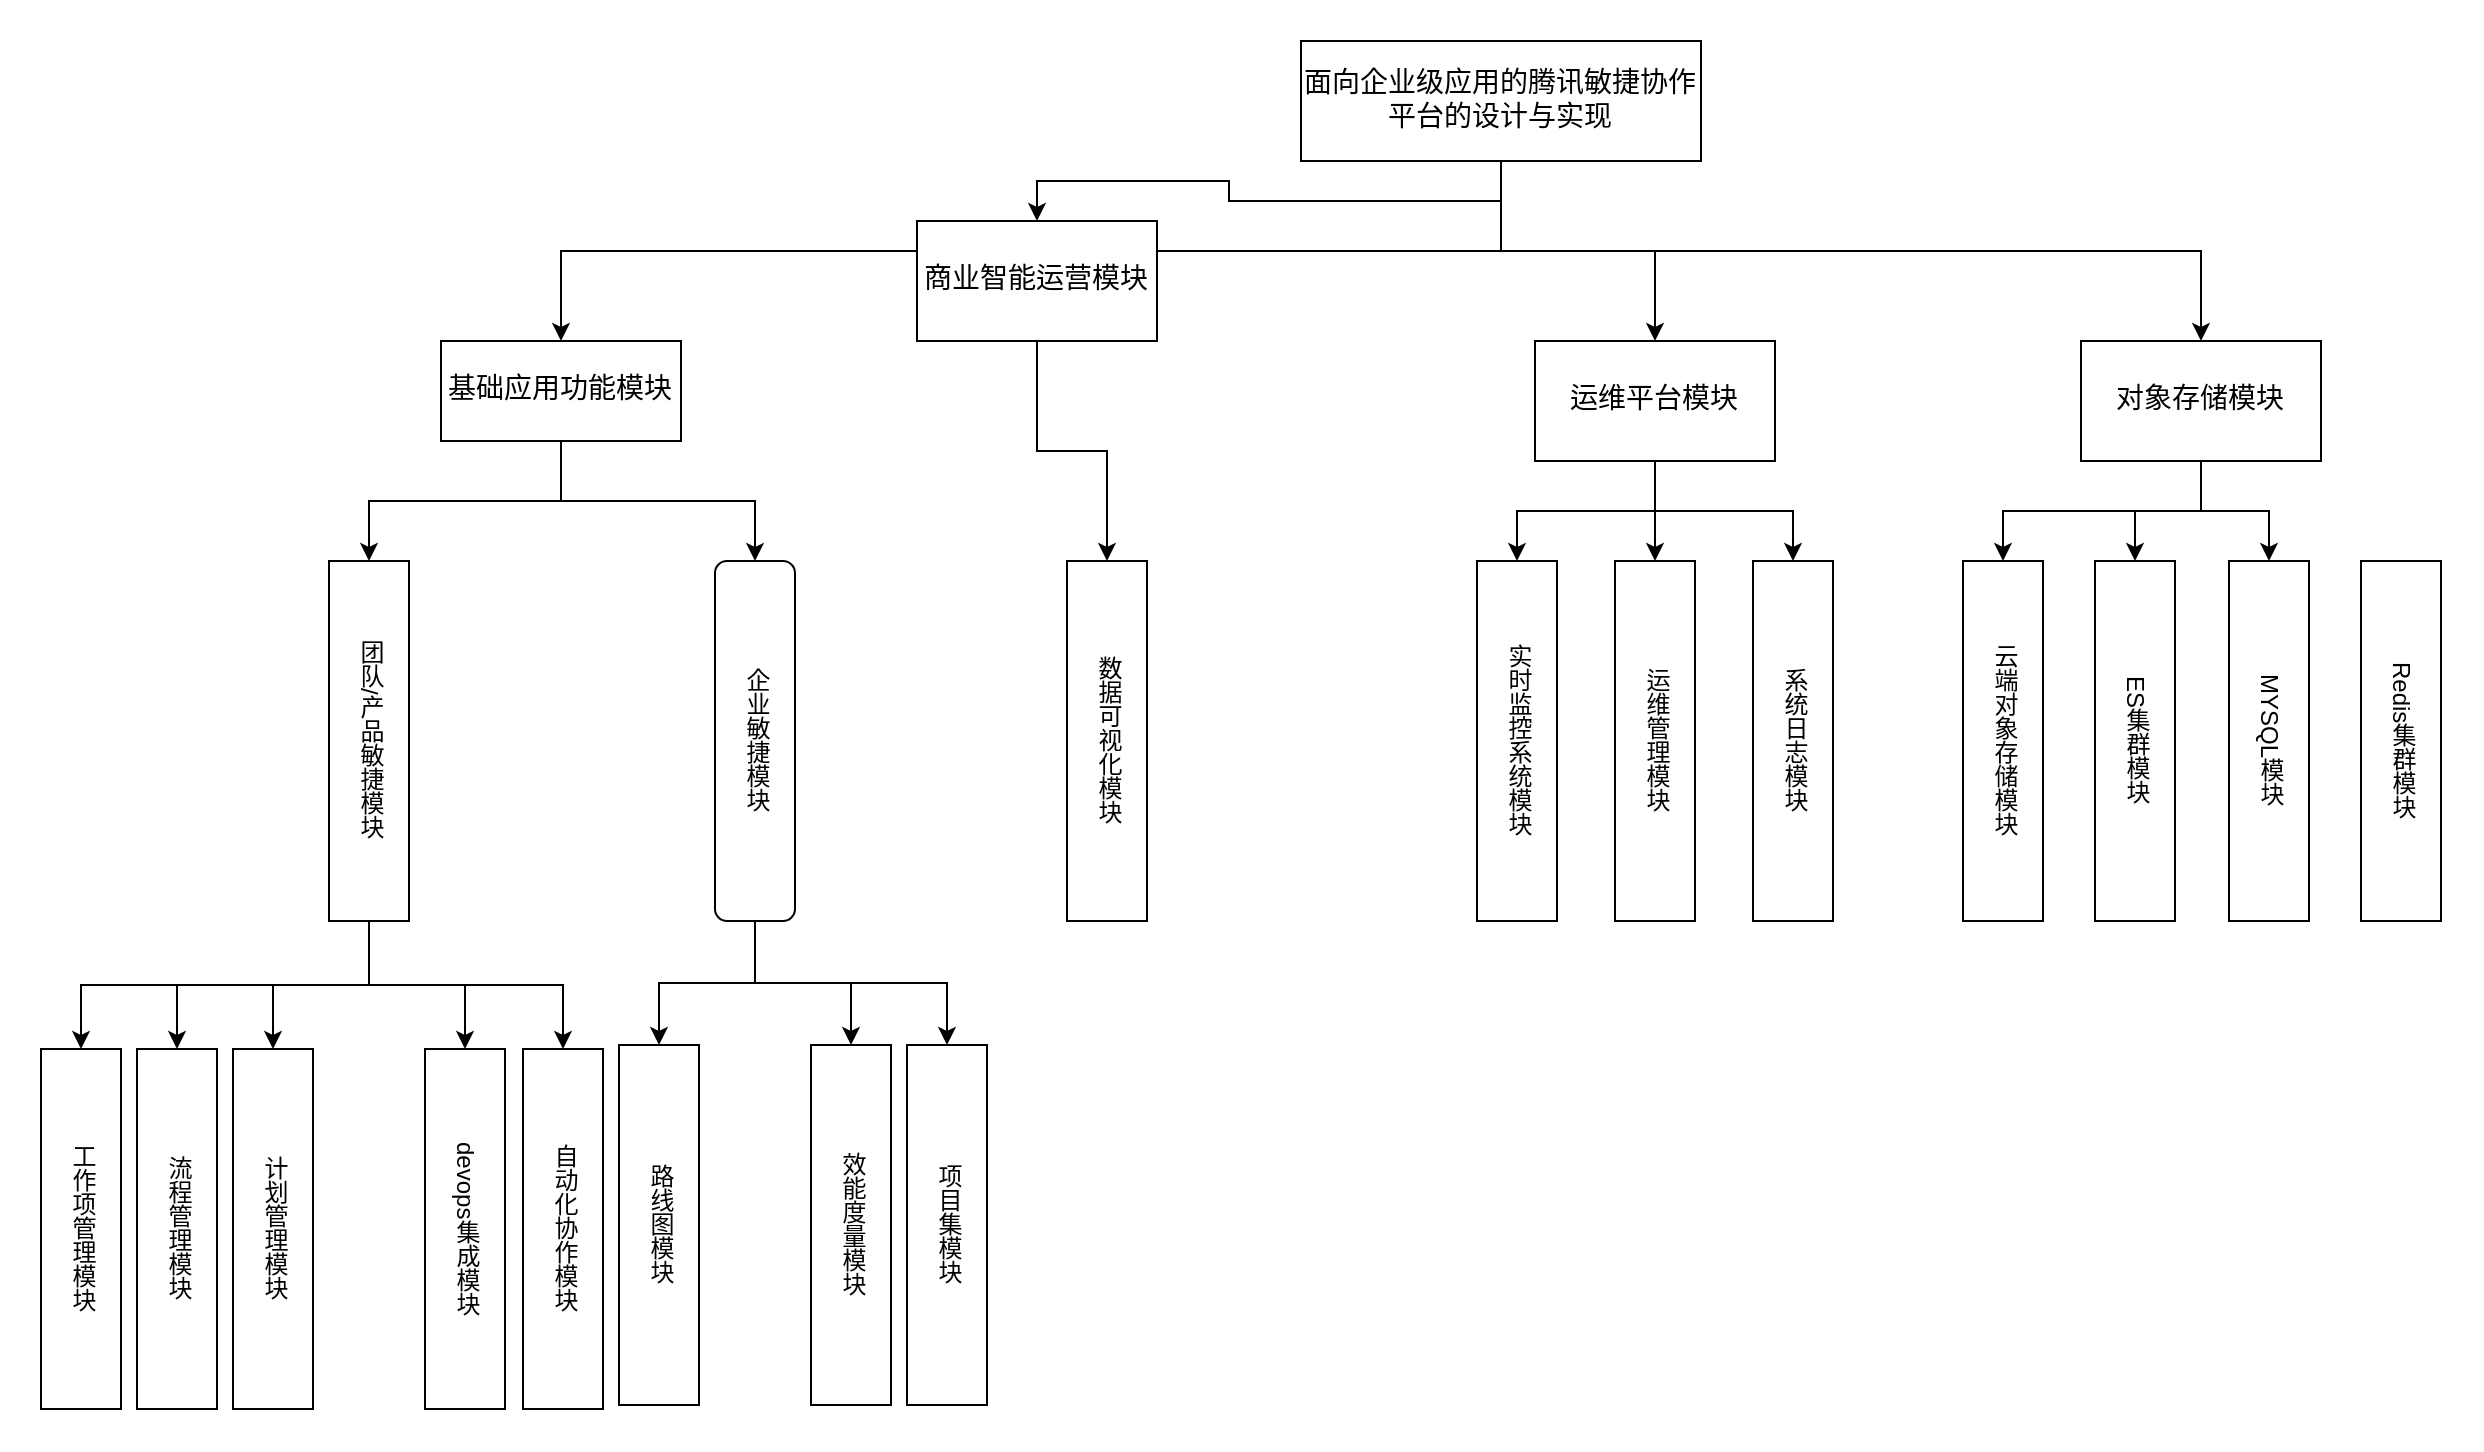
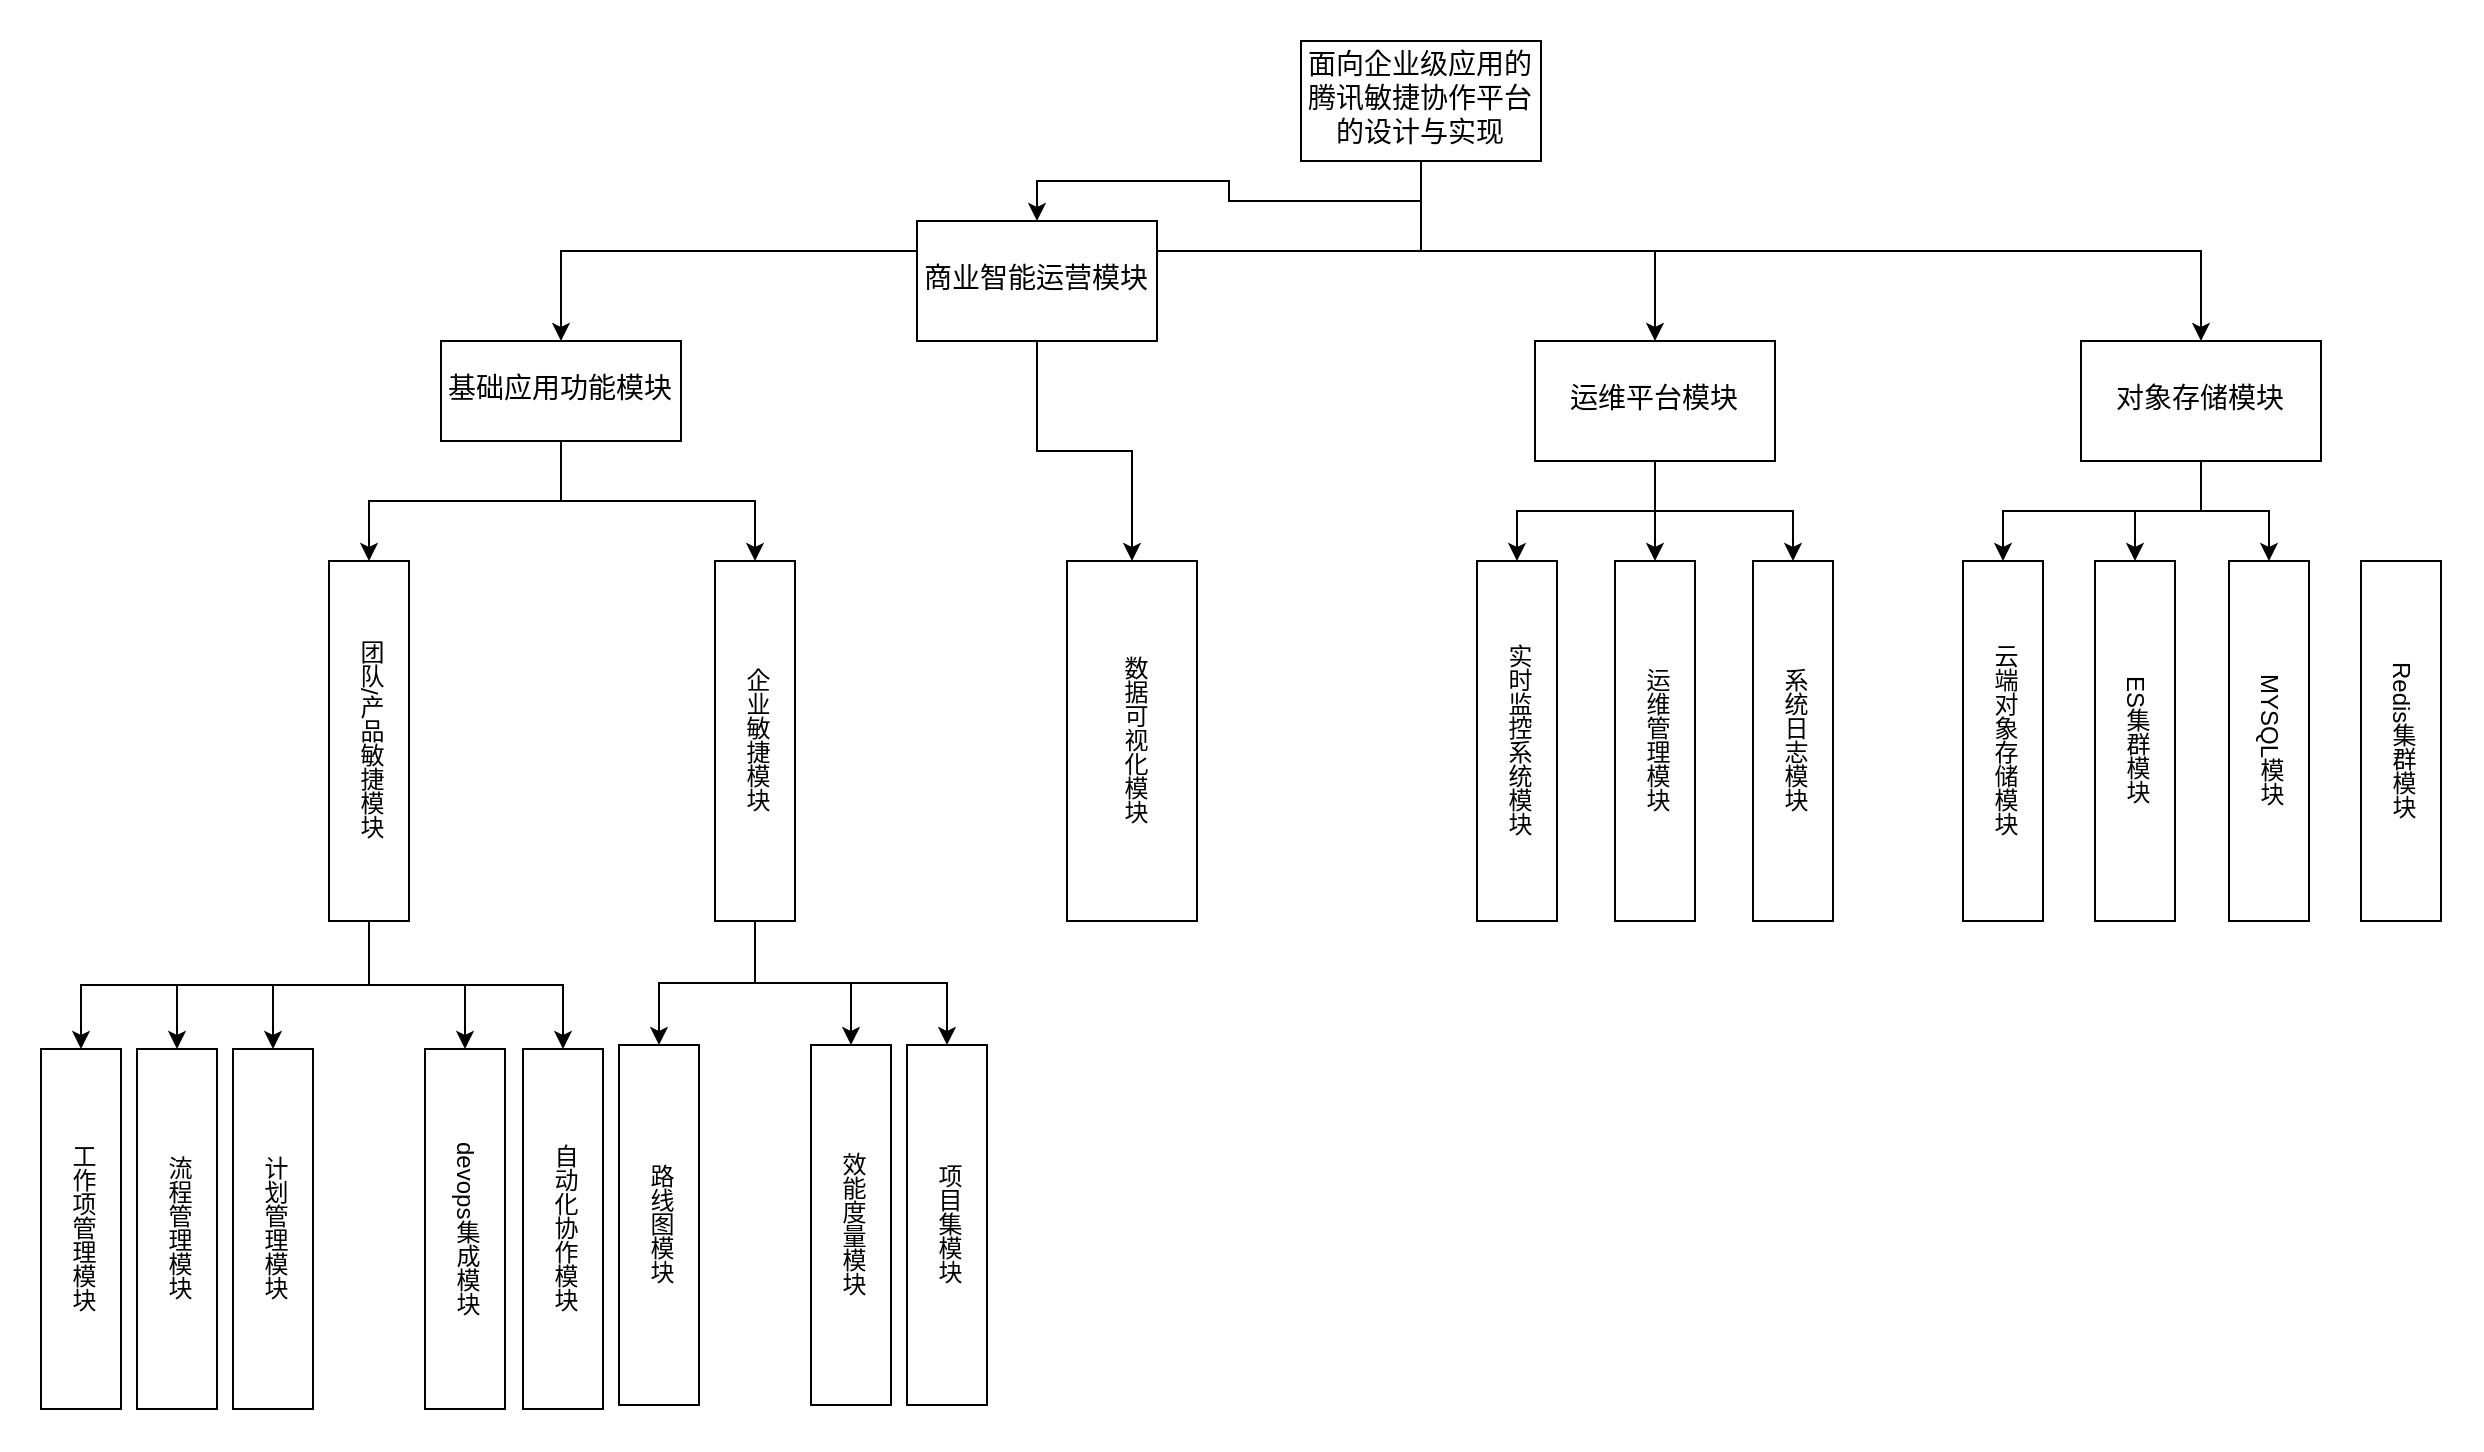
(1501, 101) -> (1421, 101)
(755, 741) -> (755, 741)
(1107, 741) -> (1132, 741)
